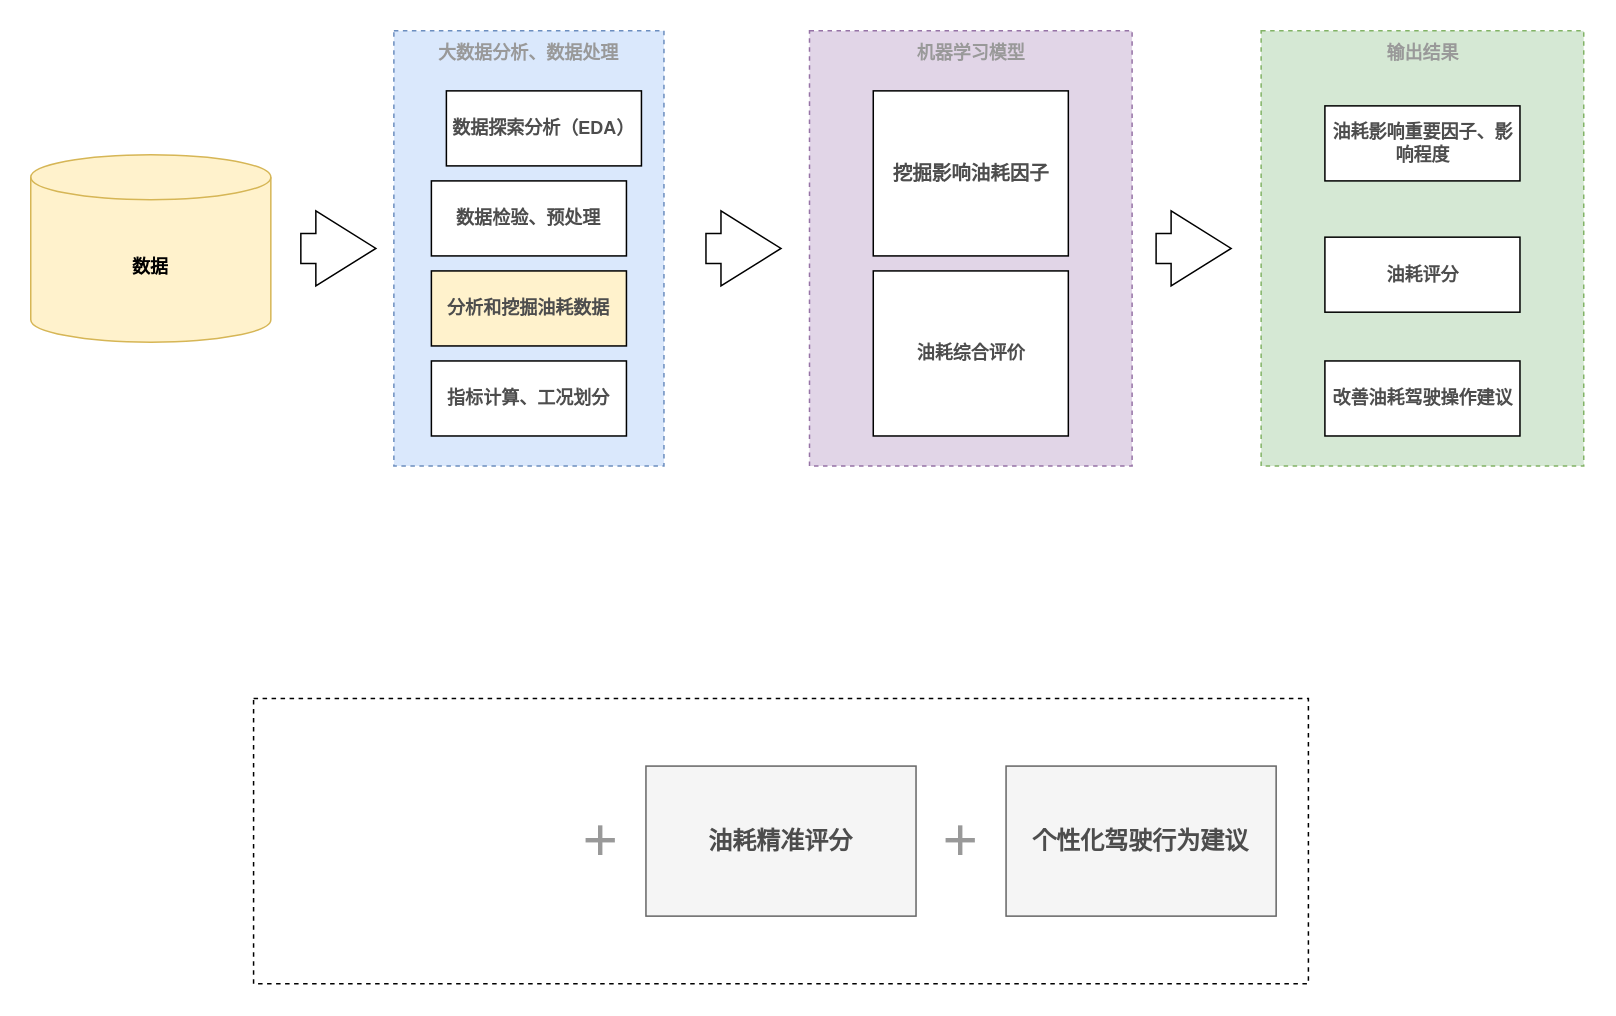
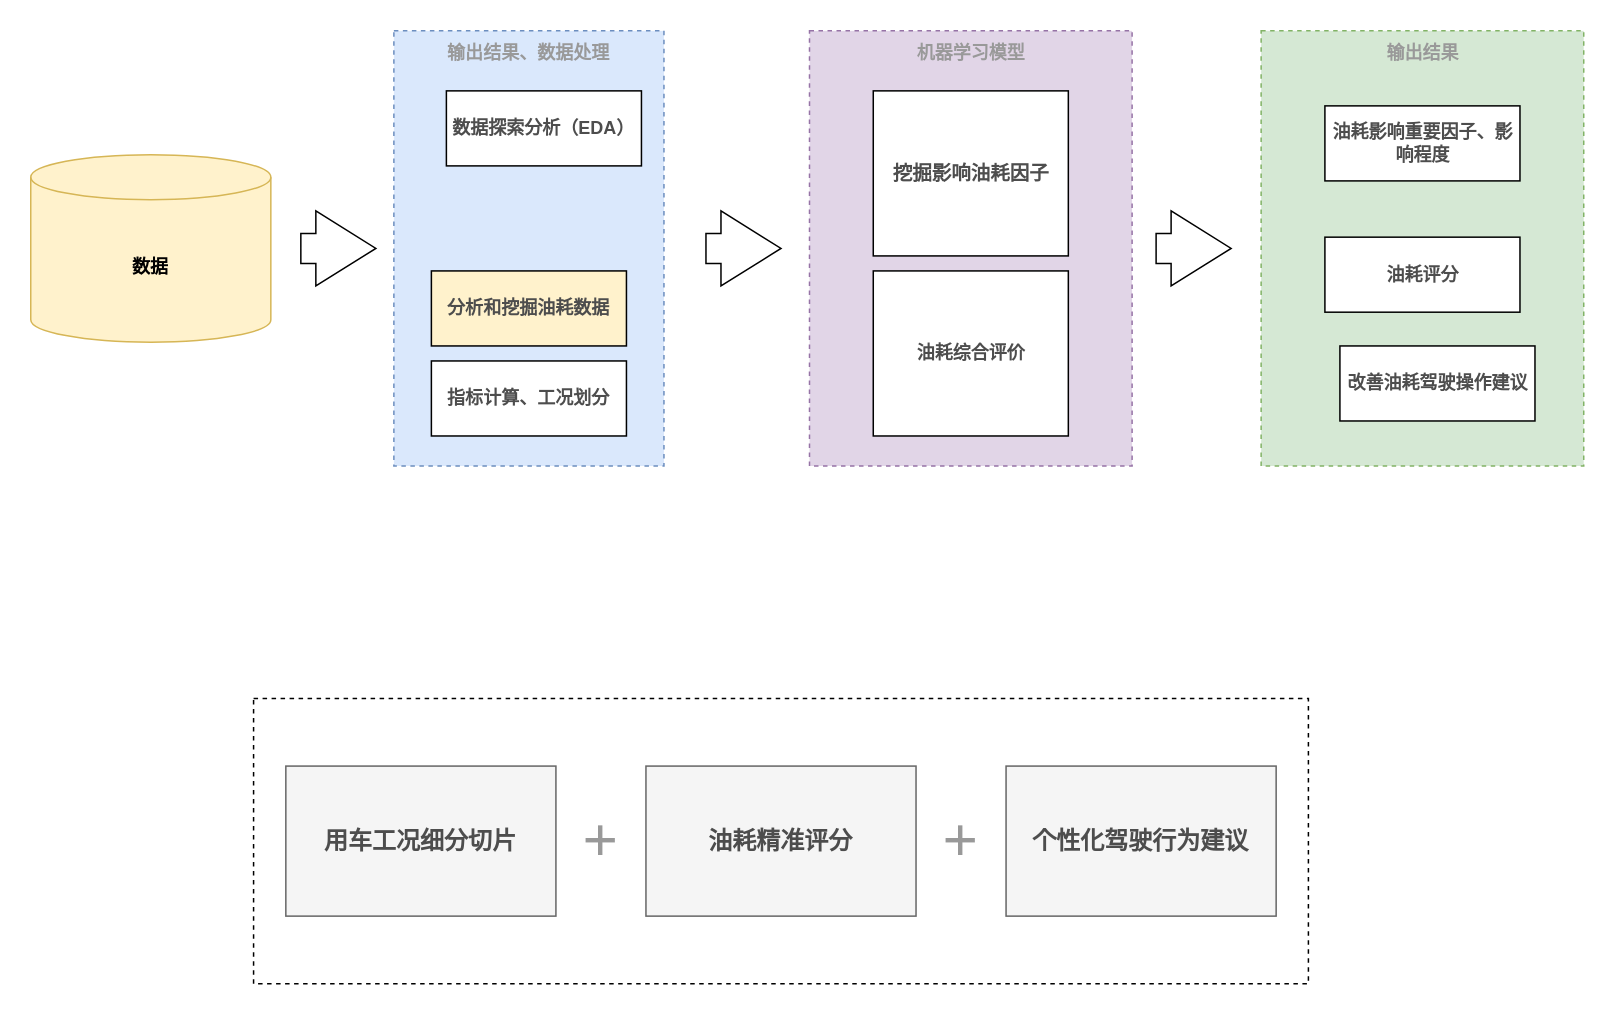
(529, 53) -> (529, 53)
(529, 218) -> none
(1422, 398) -> (1437, 383)
none -> (421, 841)
